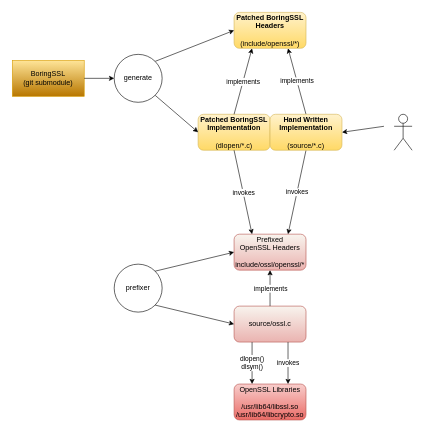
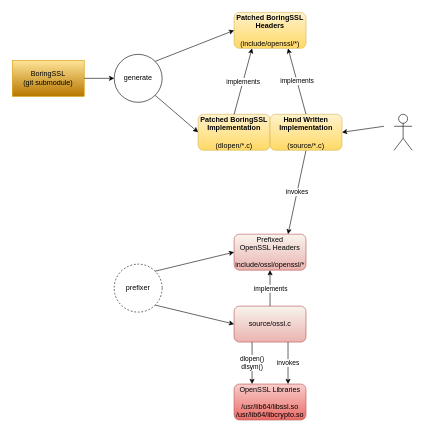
(243, 190) -> none
(138, 288) -> (138, 288)
